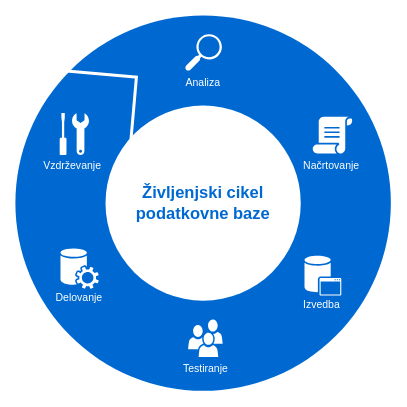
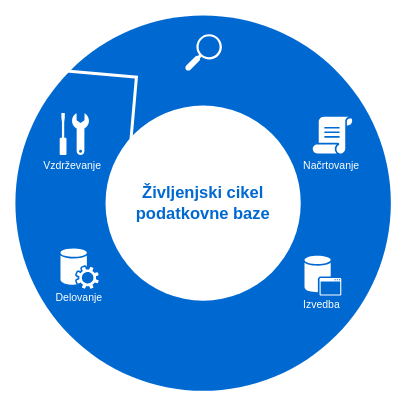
(203, 83) -> none
(205, 338) -> none
